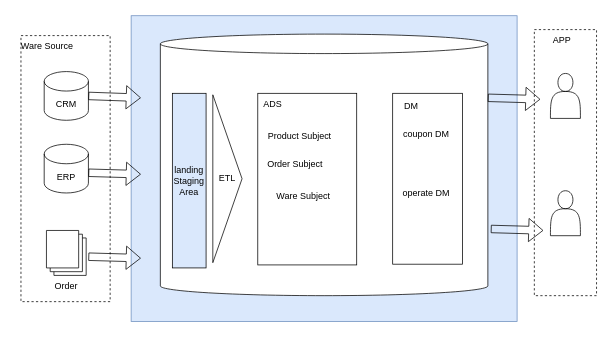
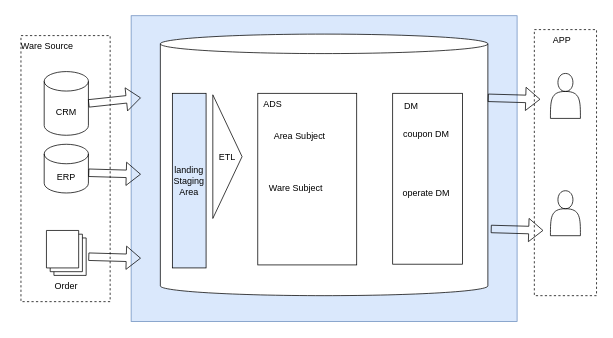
(66, 96) -> (66, 104)
(300, 137) -> (300, 137)
(295, 165) -> none
(227, 179) -> (227, 157)
(303, 196) -> (296, 189)
